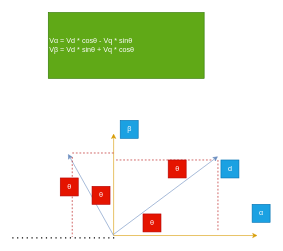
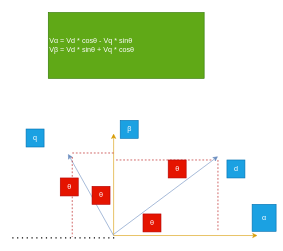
none -> (35, 138)
(230, 169) -> (236, 169)
(261, 213) -> (264, 218)
